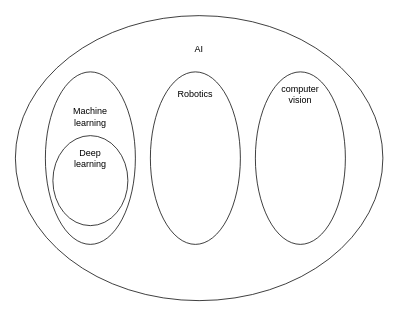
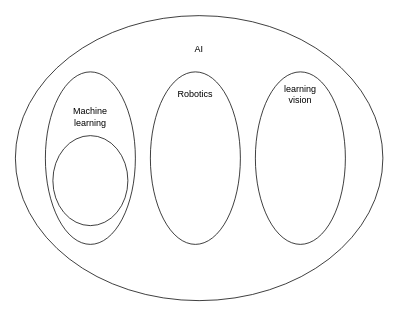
(300, 94) -> (300, 94)
(90, 158) -> none
